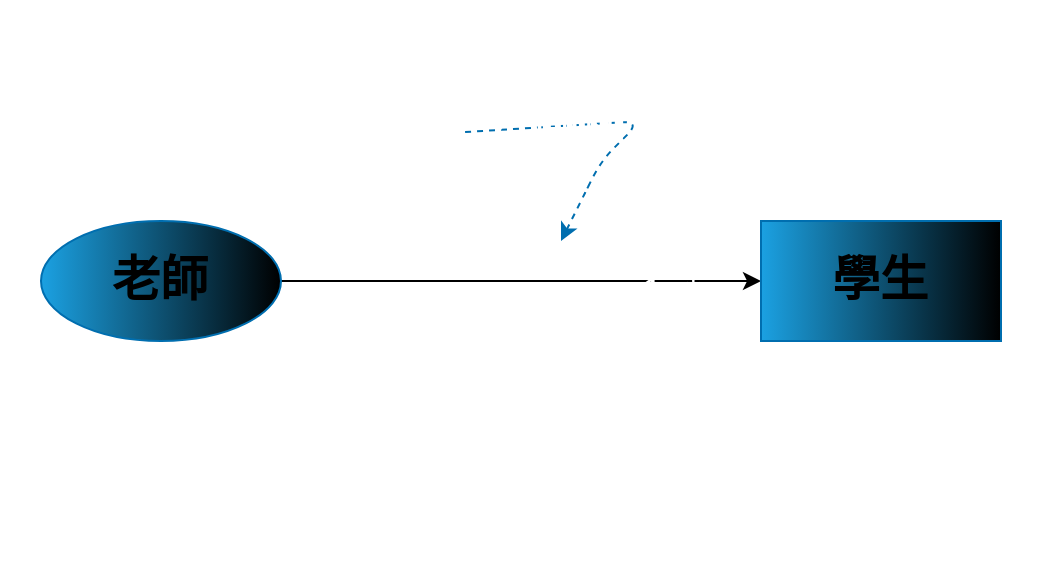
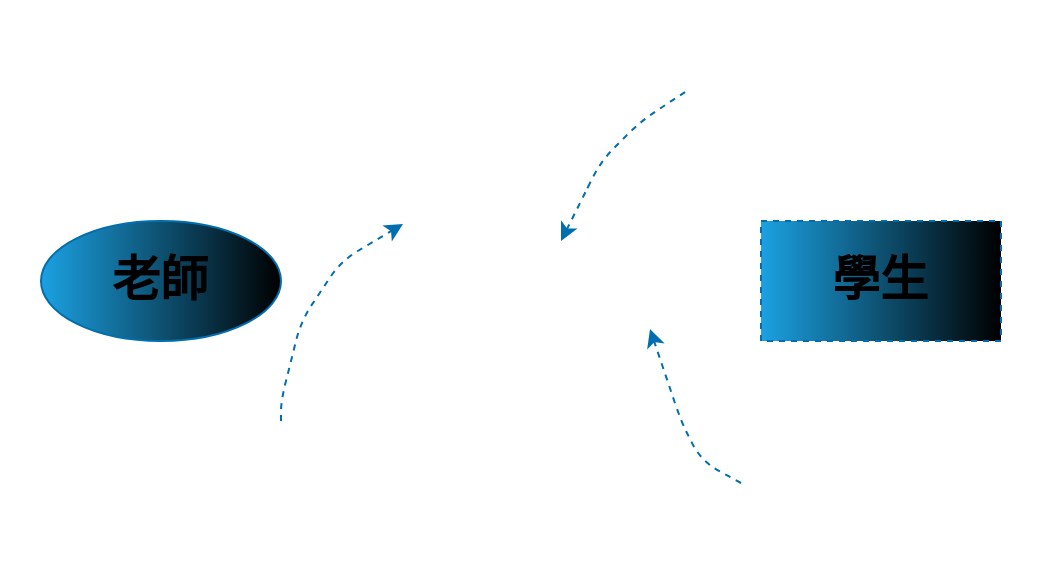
(581, 121) -> (801, 81)
(539, 281) -> none
(881, 281) -> (881, 281)
(331, 321) -> (531, 411)
none -> (293, 351)
none -> (681, 419)
